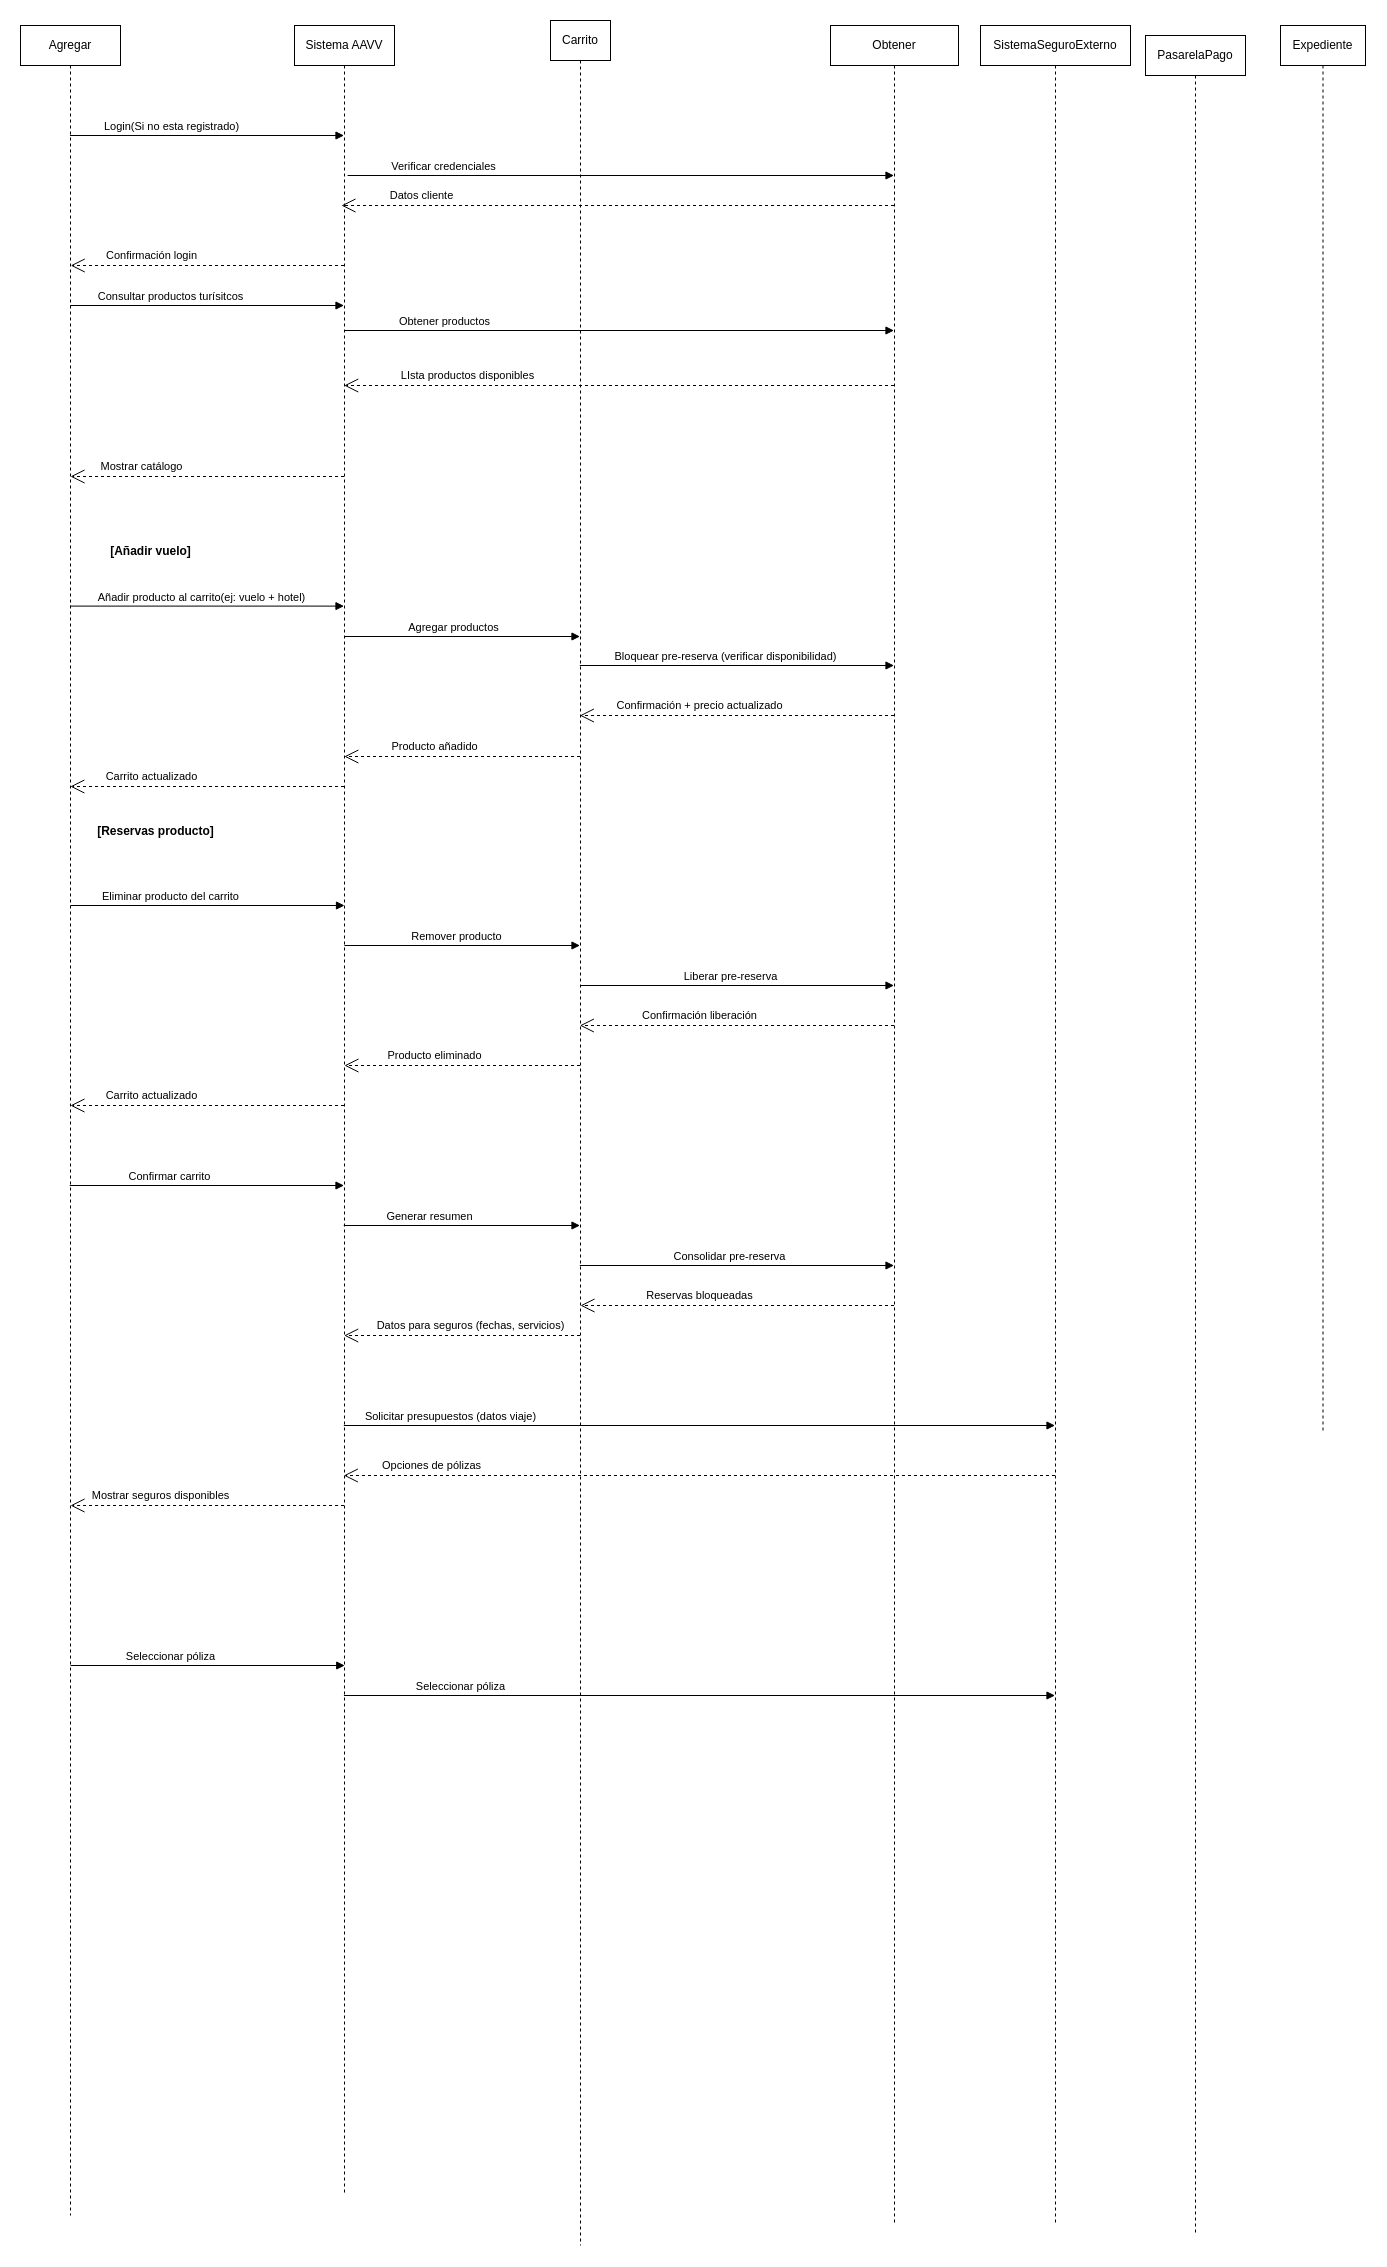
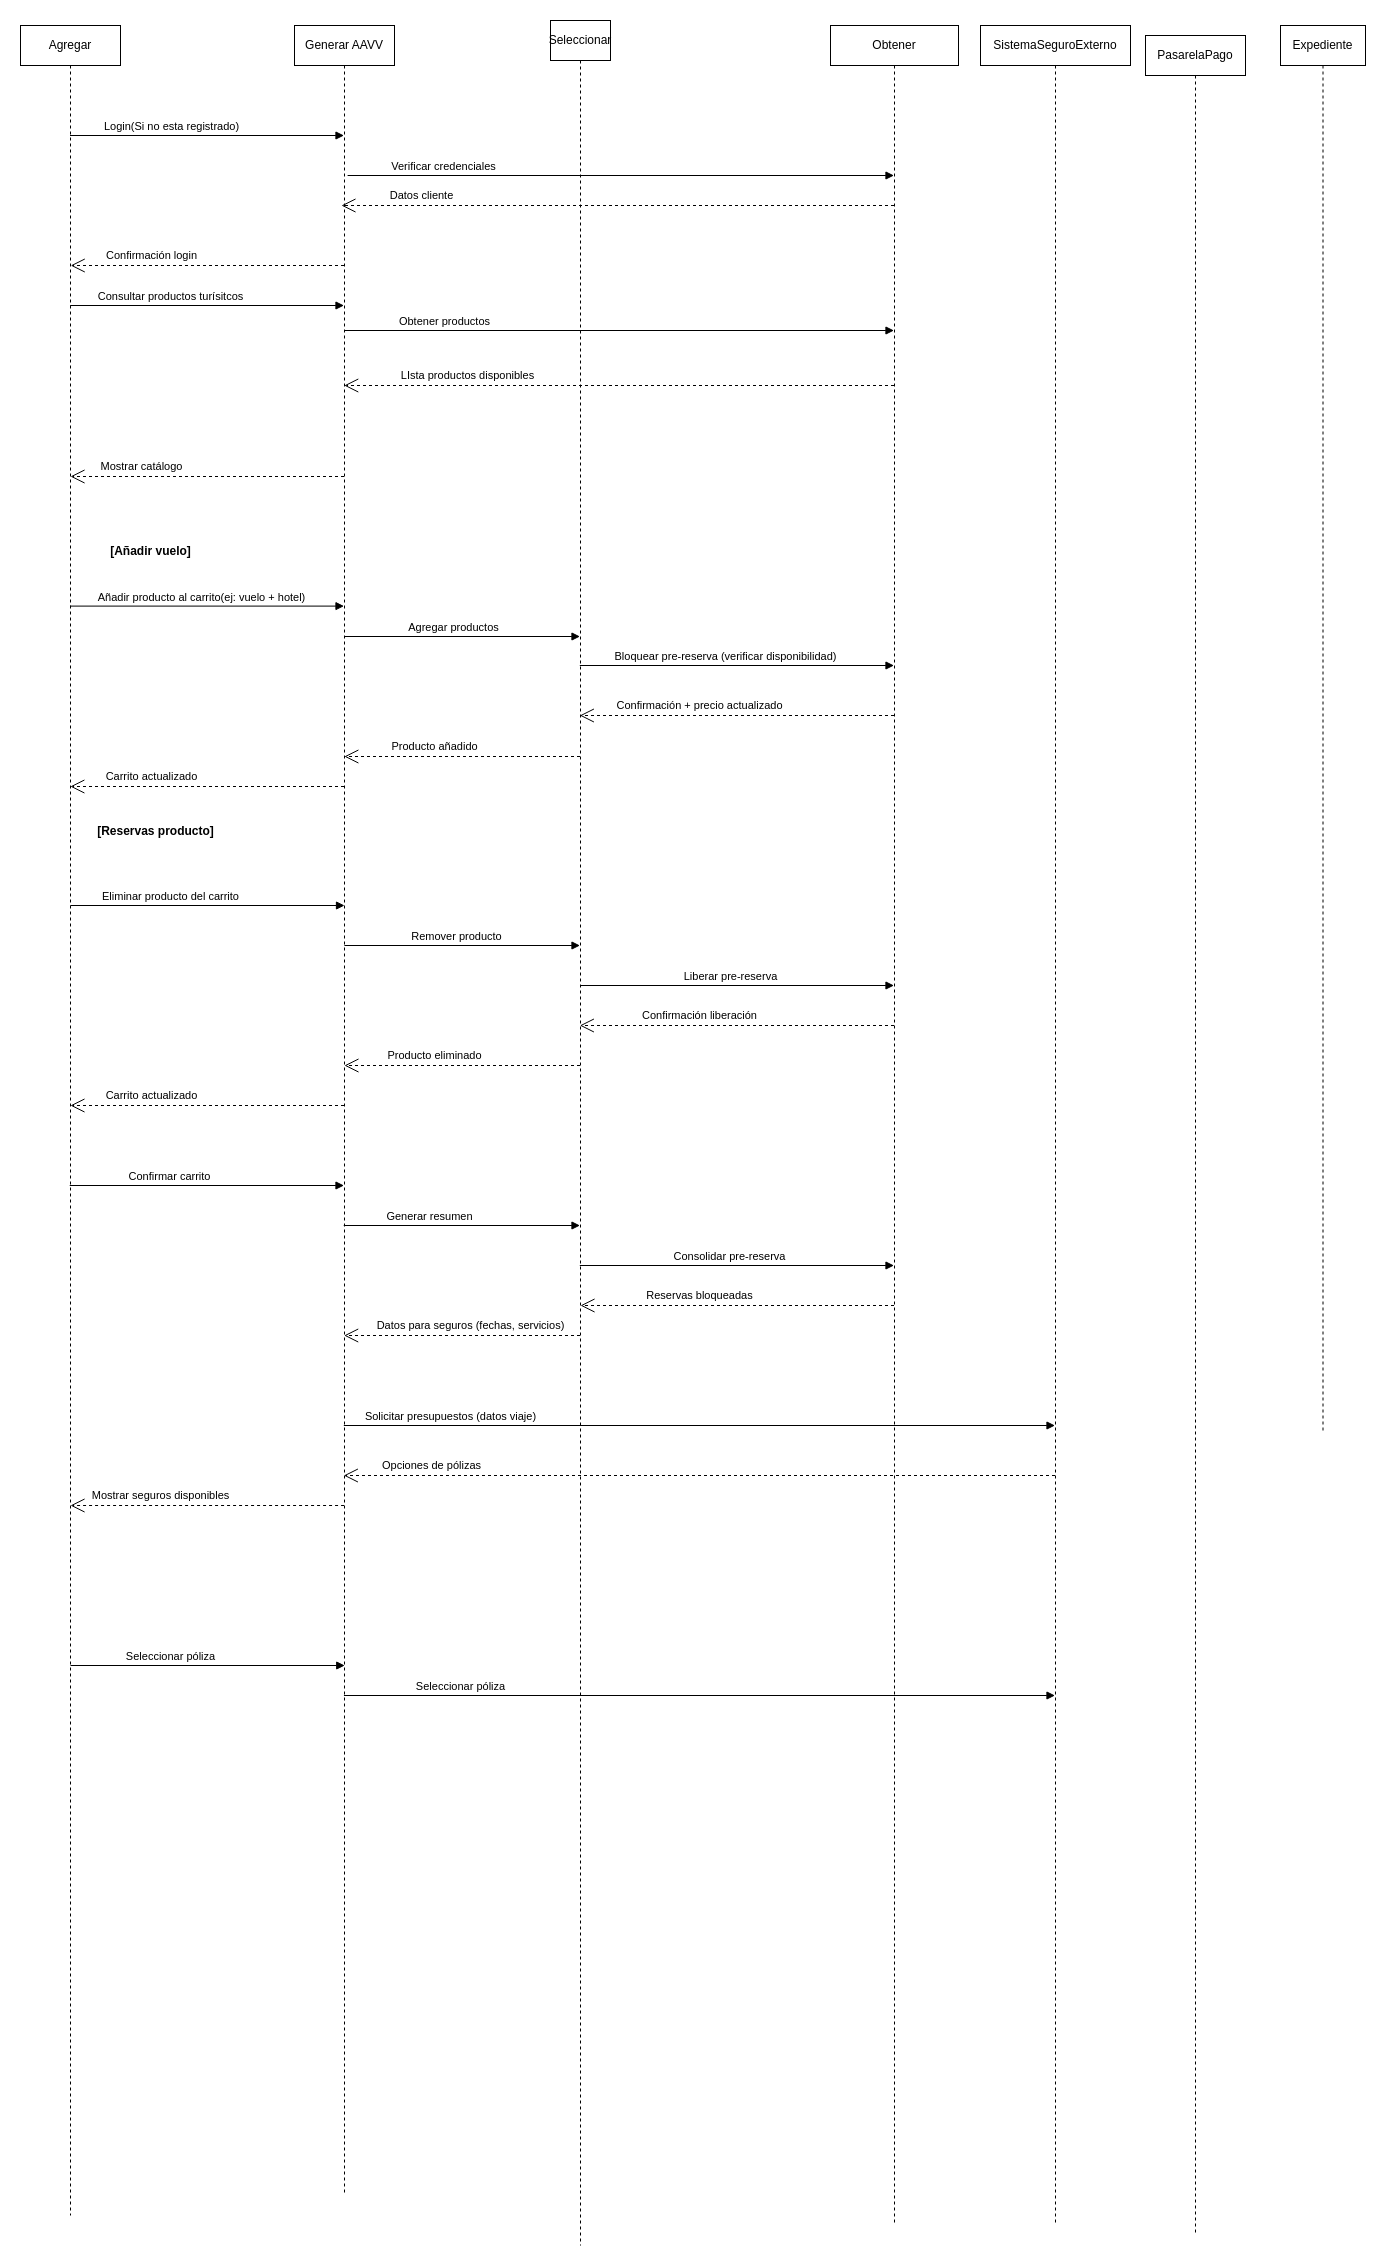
(581, 41) -> (581, 41)
(345, 46) -> (345, 46)
